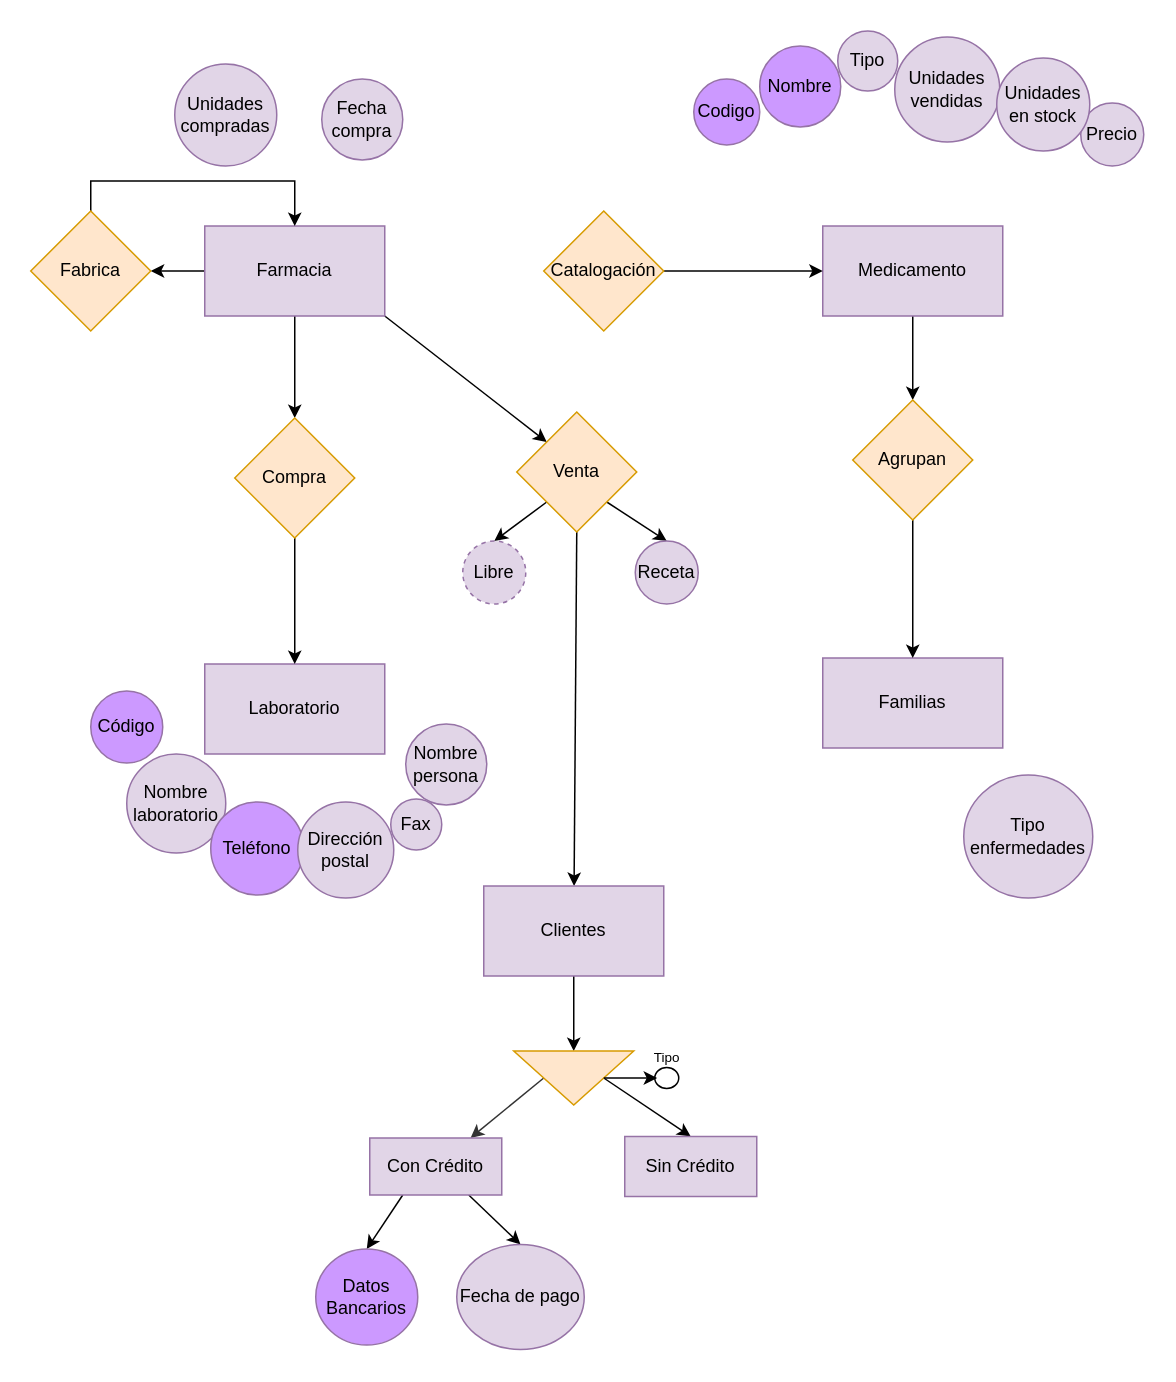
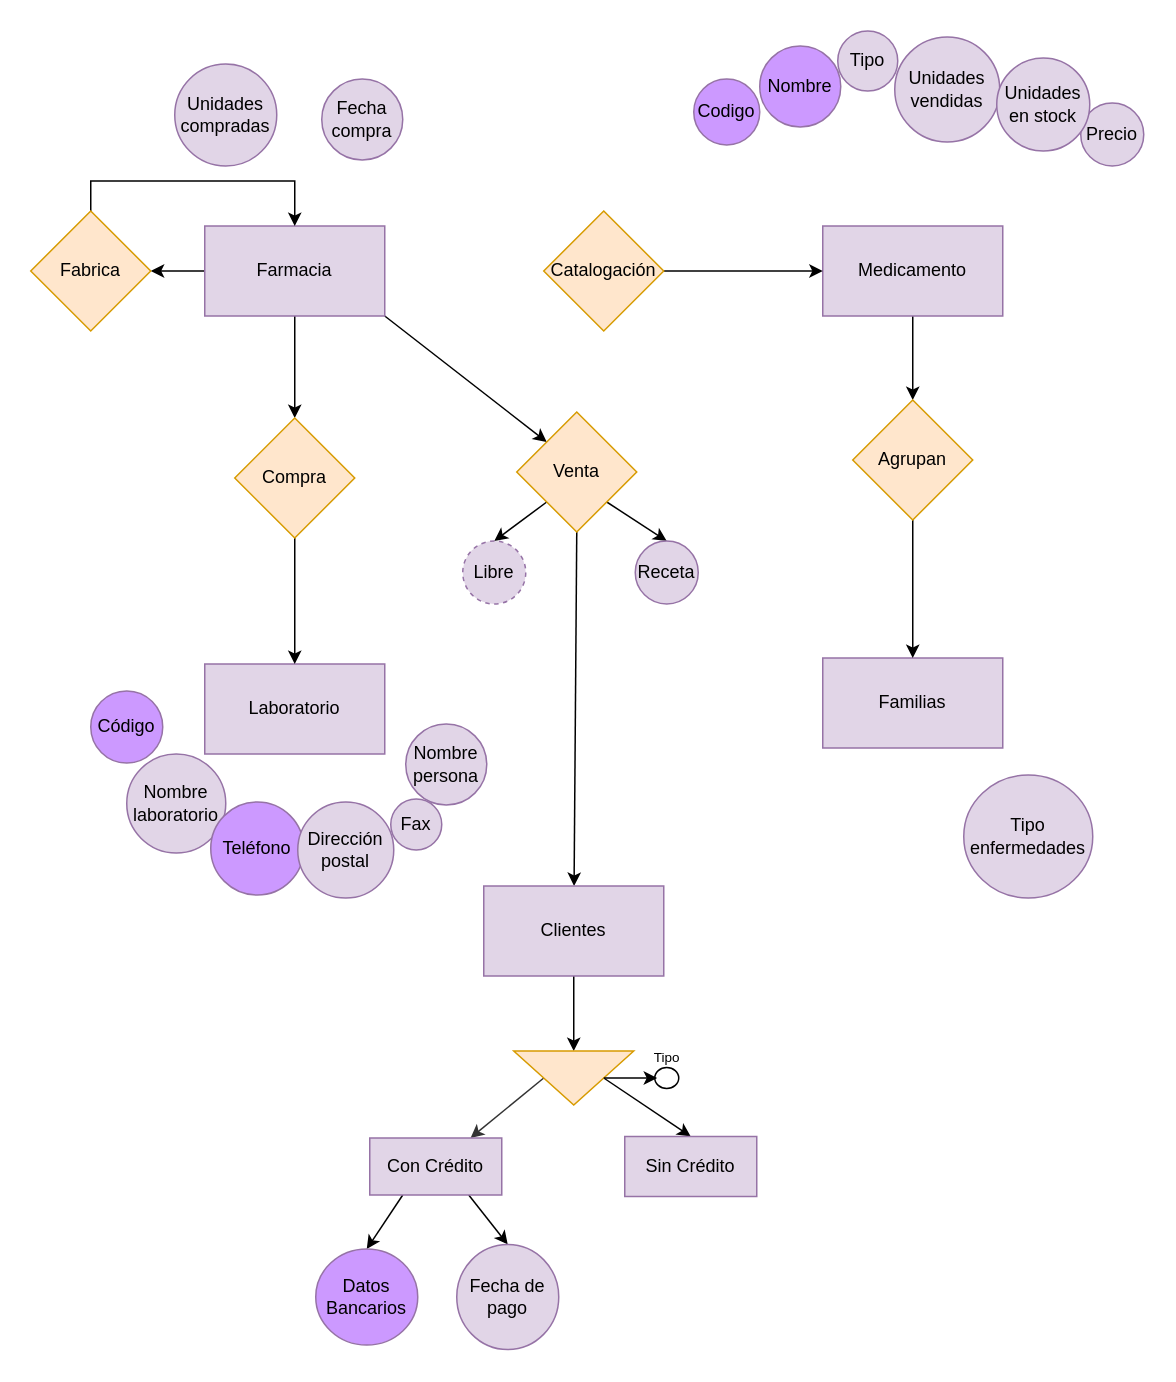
(521, 1297) -> (508, 1297)
